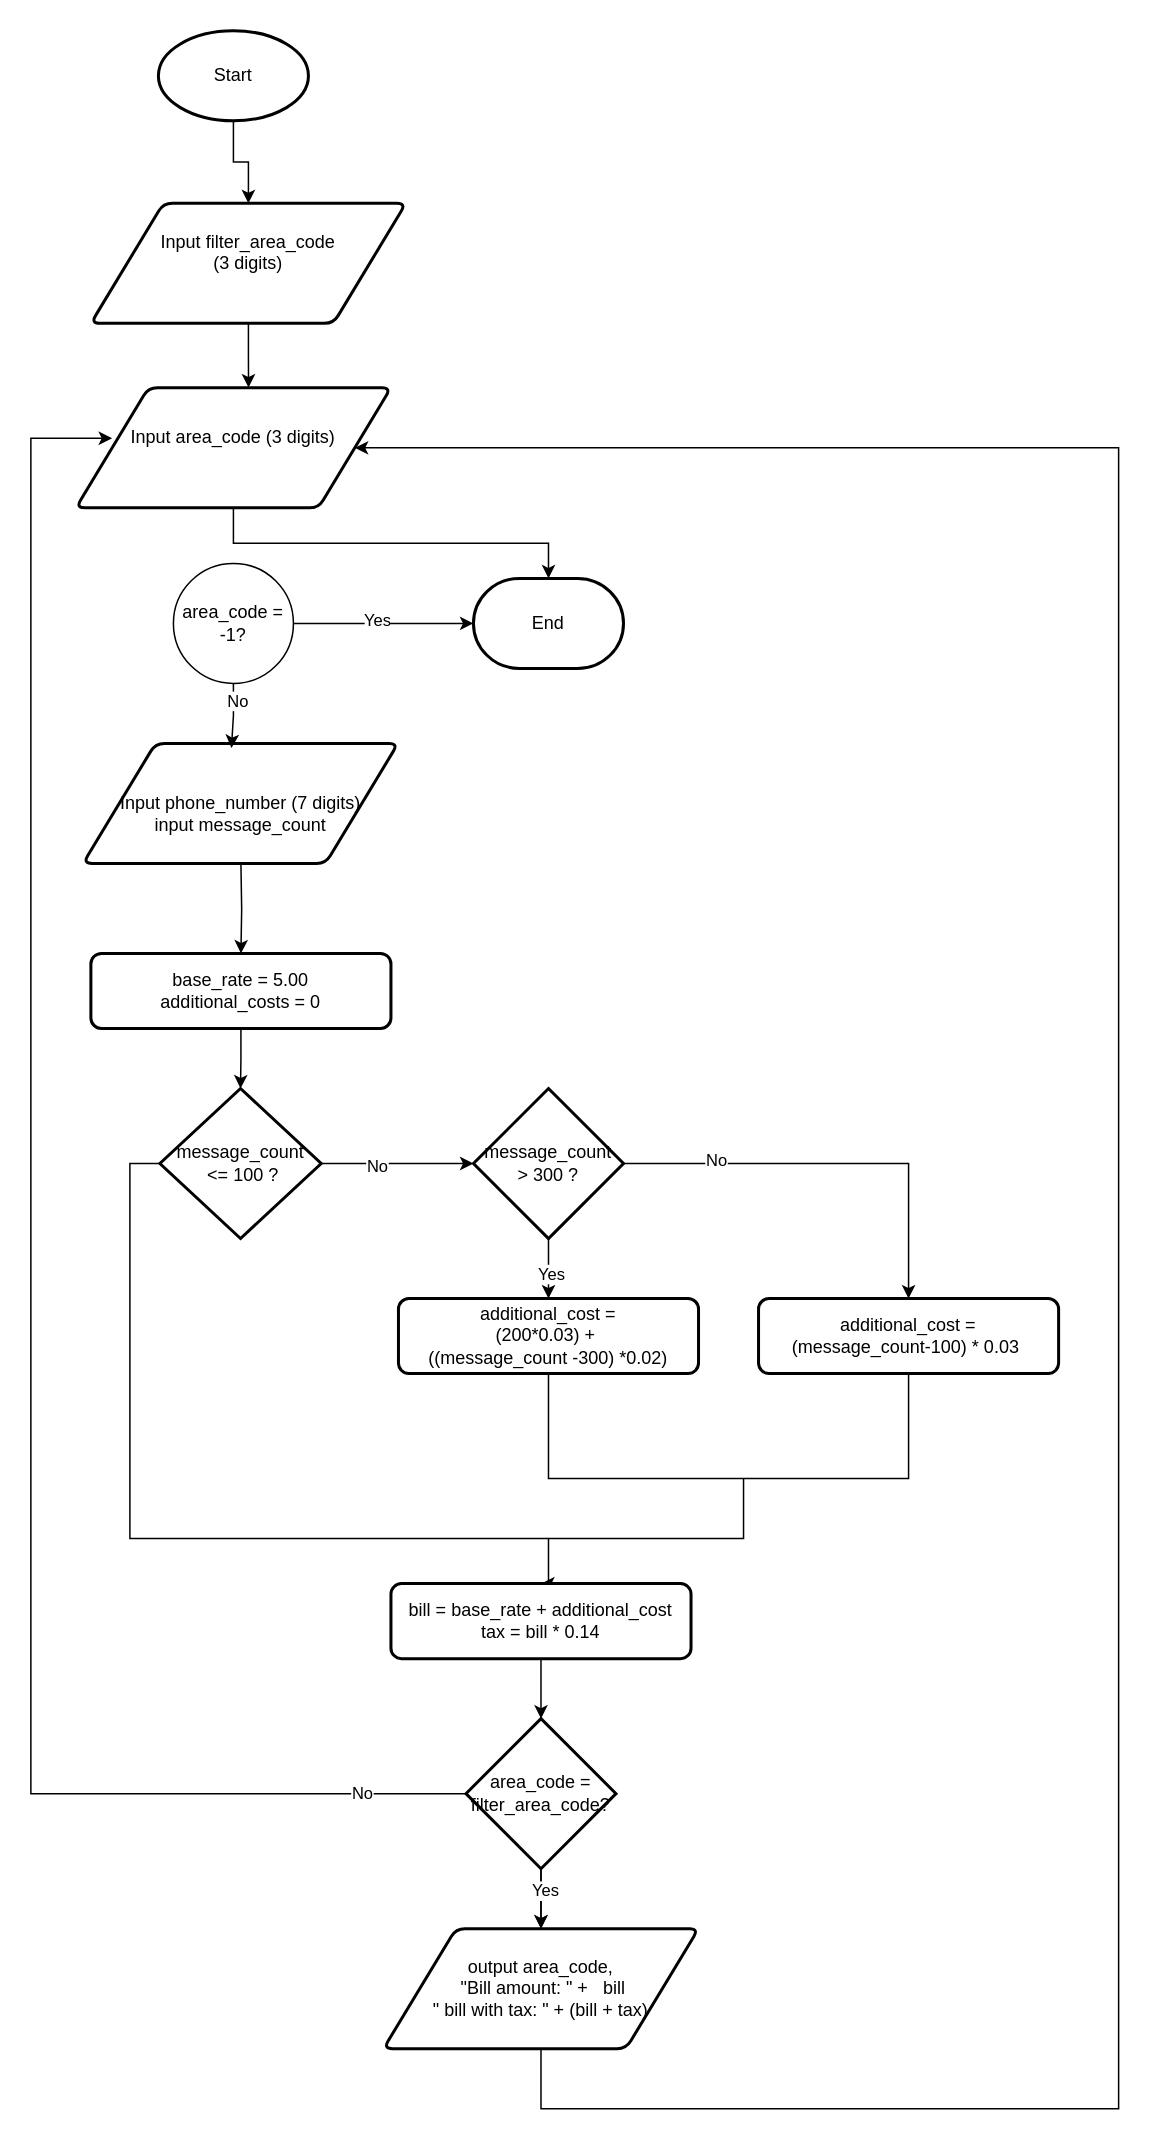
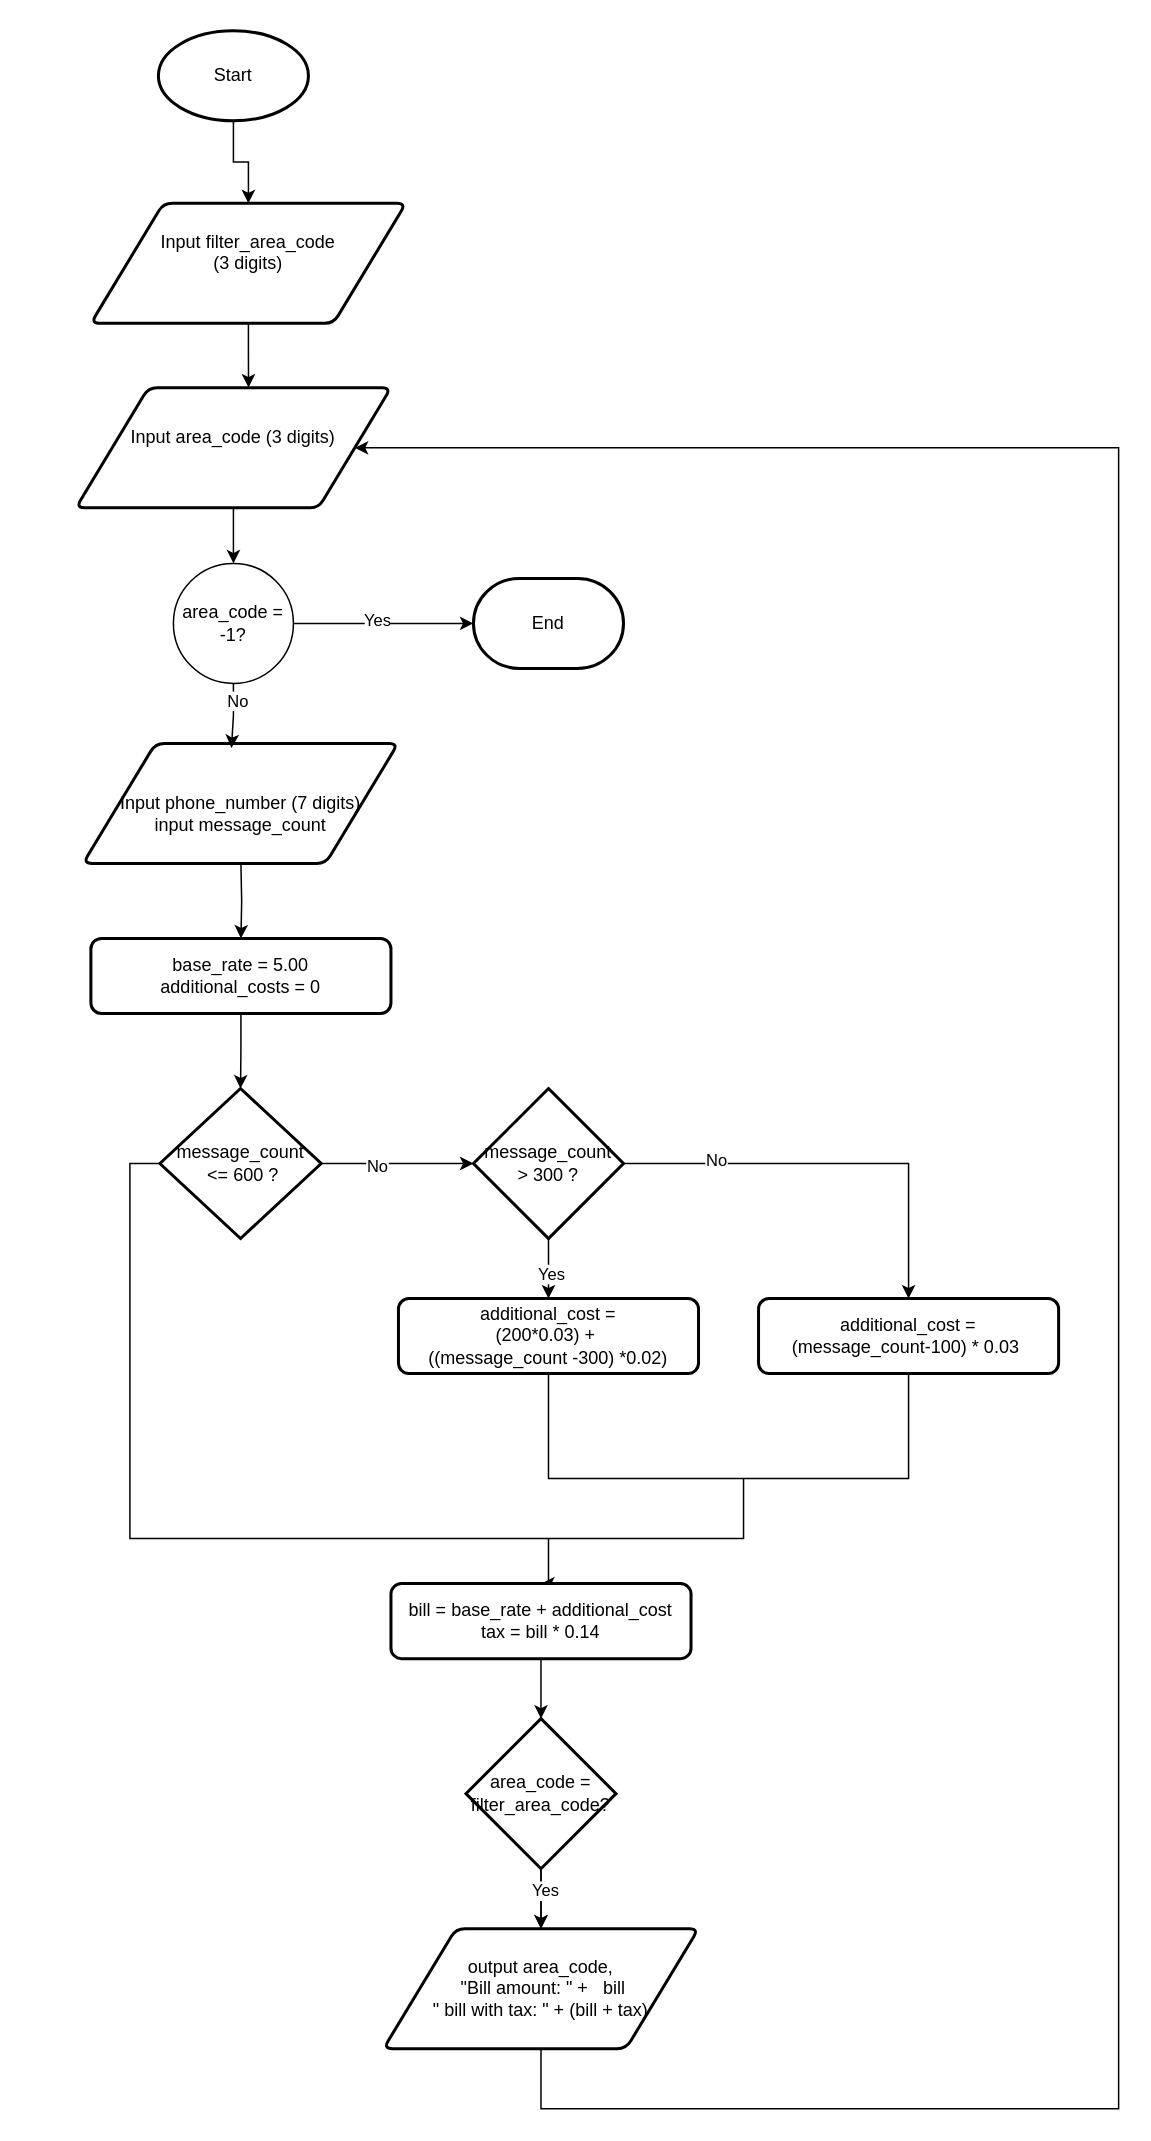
(401, 543) -> (233, 547)
(241, 991) -> (241, 976)
(241, 1163) -> (241, 1163)
(31, 1297) -> none
